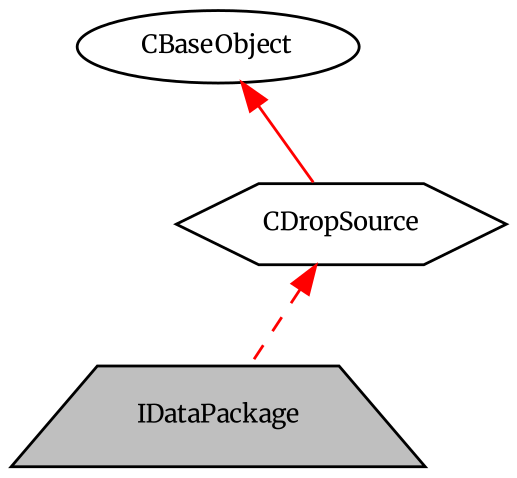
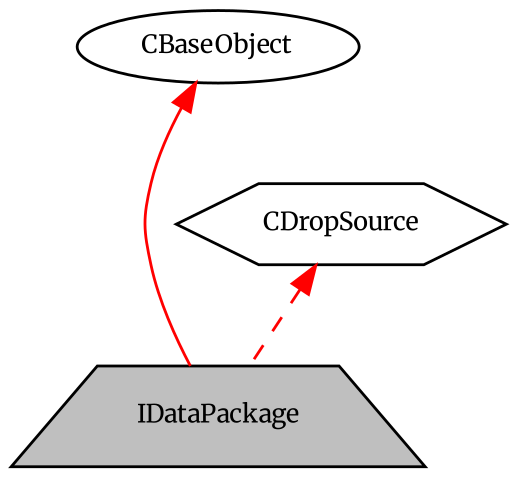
(286, 144) -> (146, 237)
